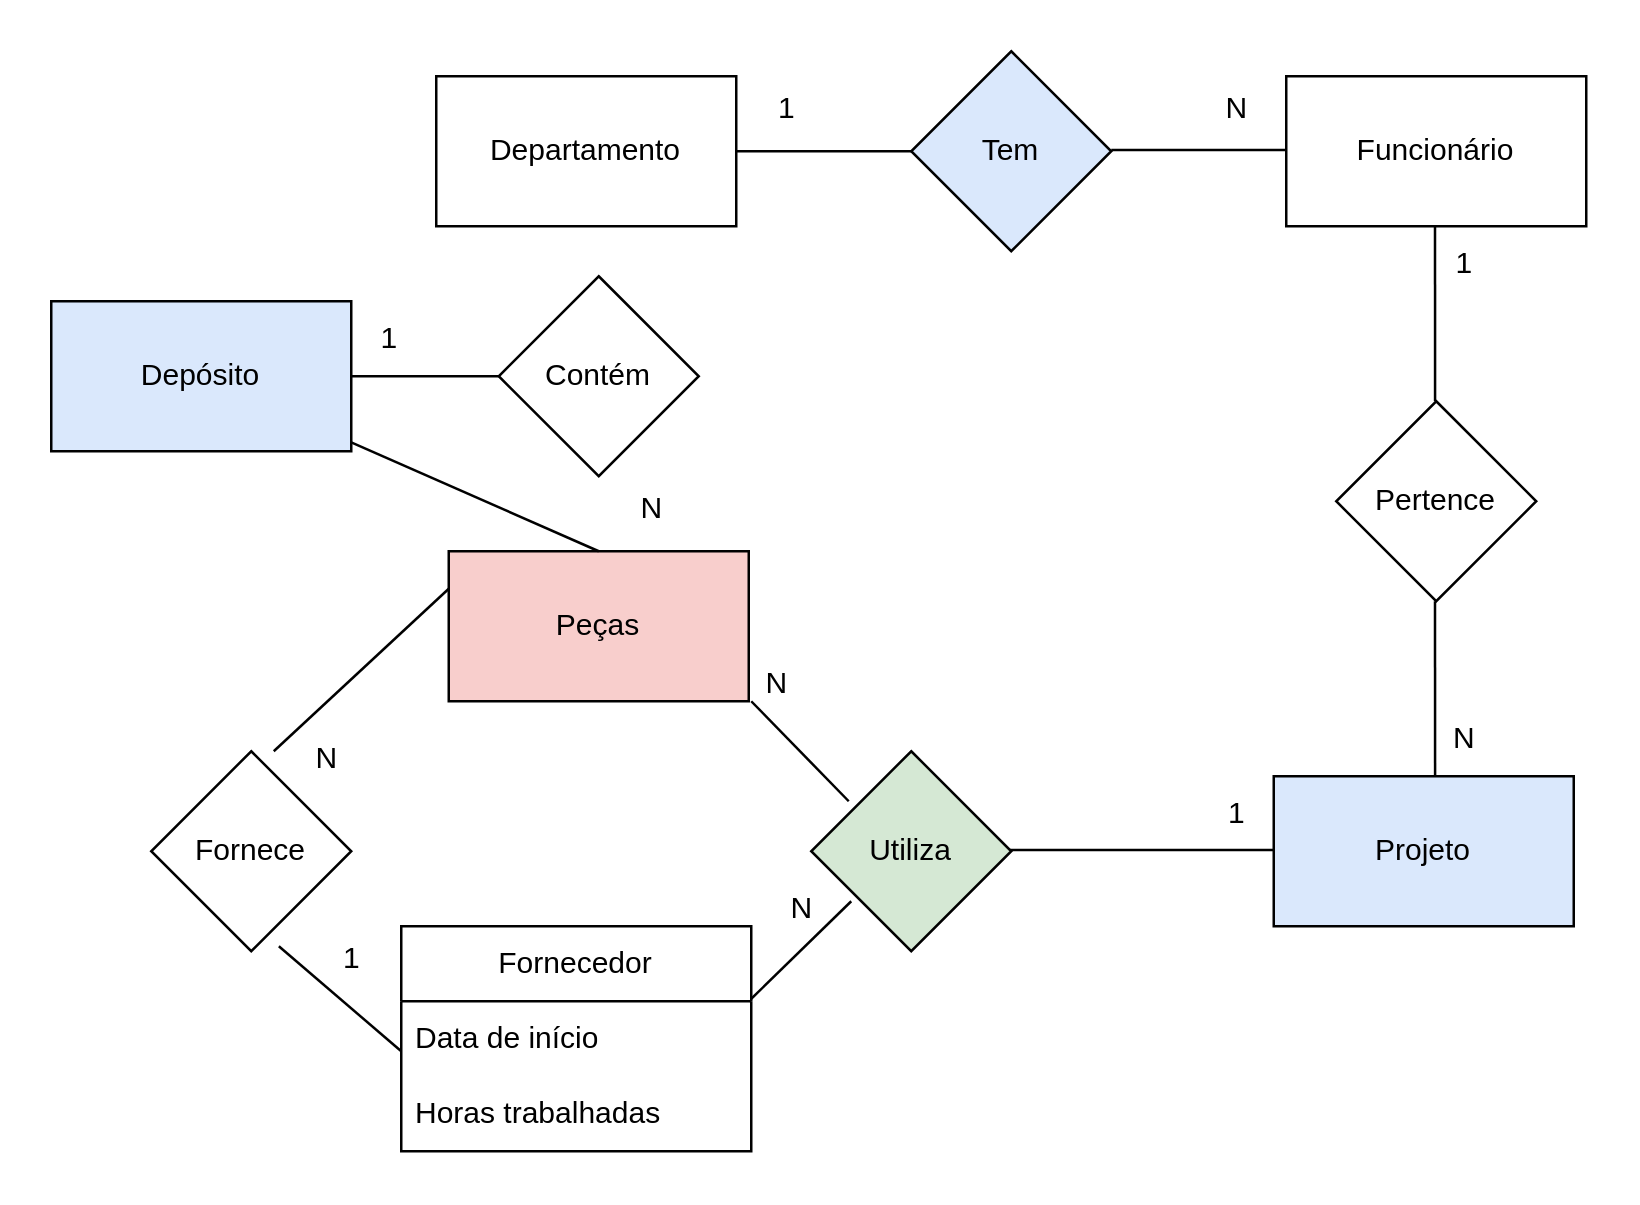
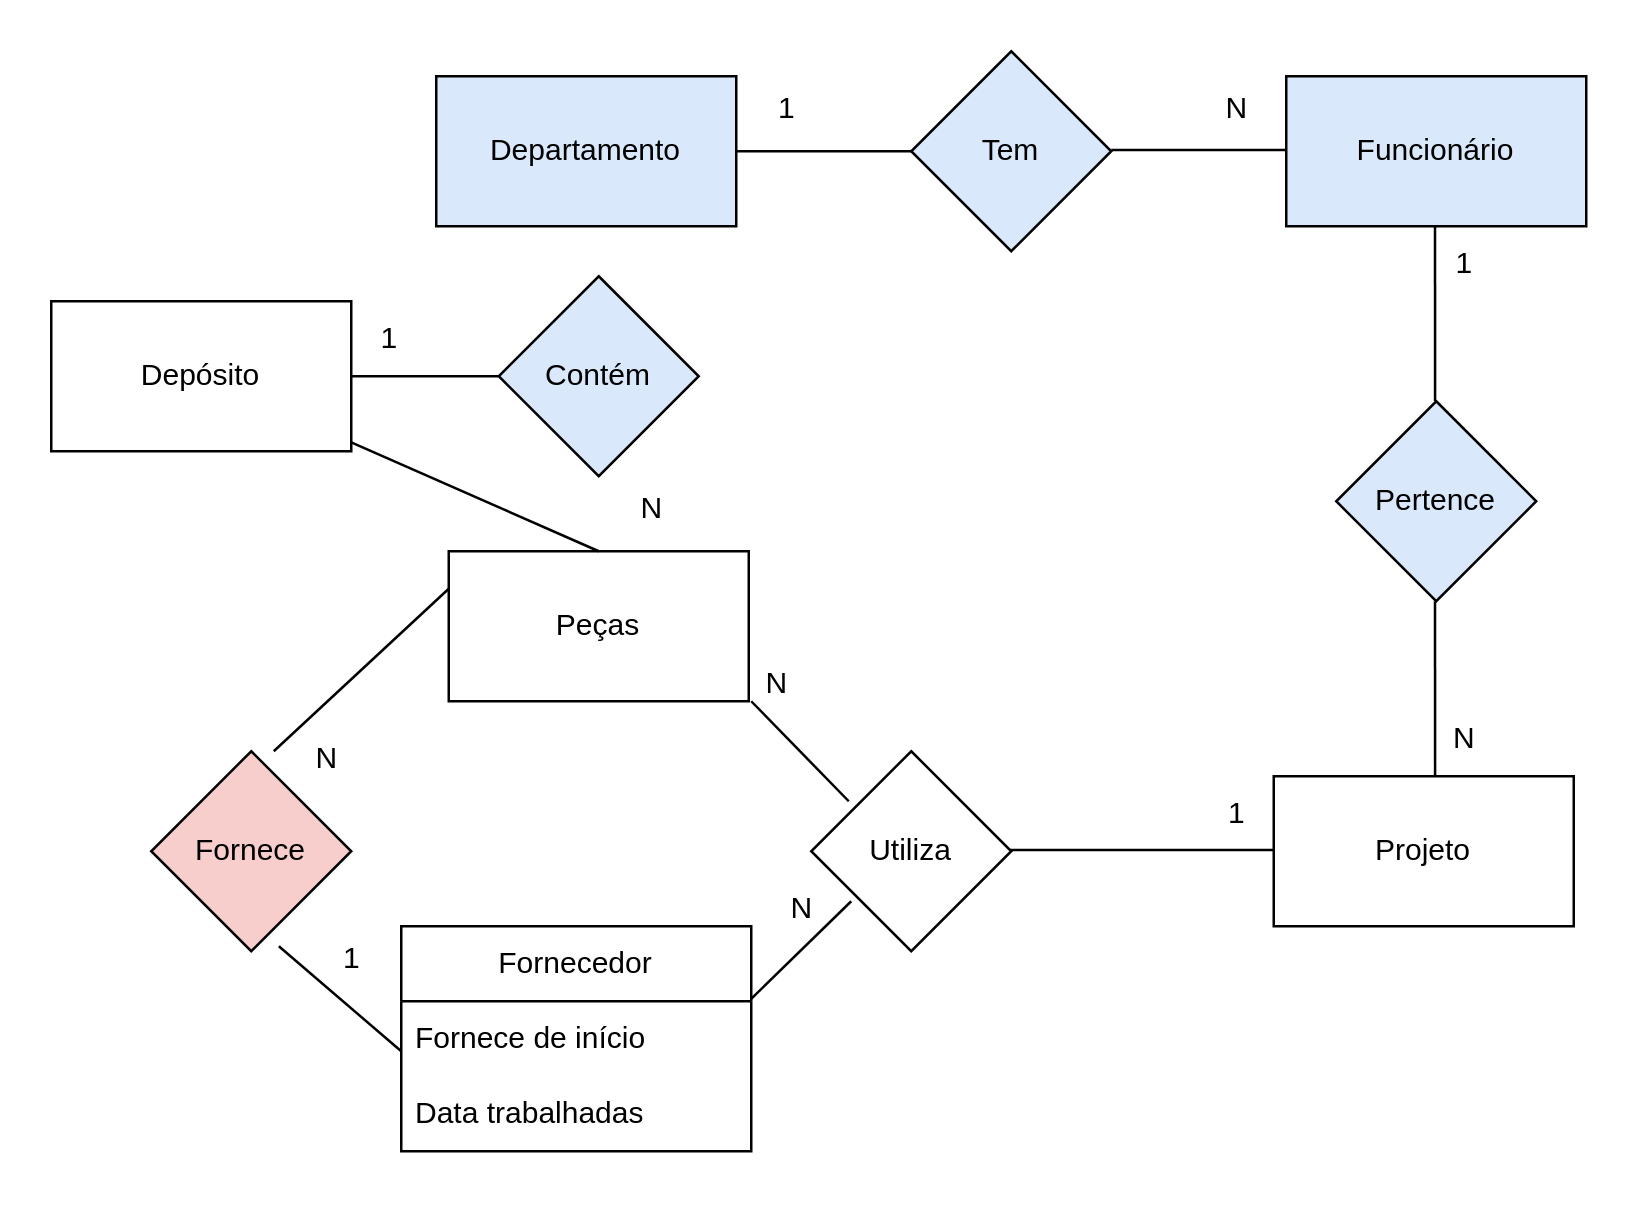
(586, 151) -> (586, 151)
(1436, 151) -> (1436, 151)
(201, 376) -> (201, 376)
(599, 376) -> (599, 376)
(1436, 501) -> (1436, 501)
(599, 626) -> (599, 626)
(251, 851) -> (251, 851)
(911, 851) -> (911, 851)
(1424, 851) -> (1424, 851)
(518, 1039) -> (543, 1039)
(551, 1114) -> (543, 1114)
